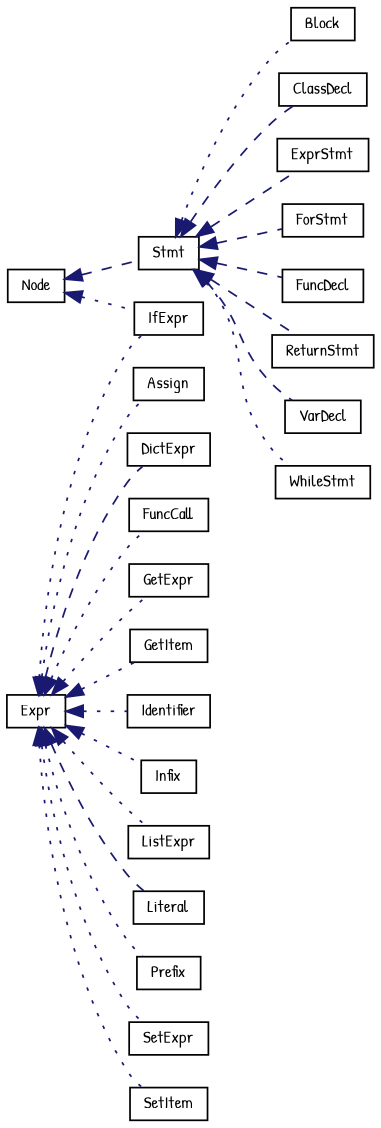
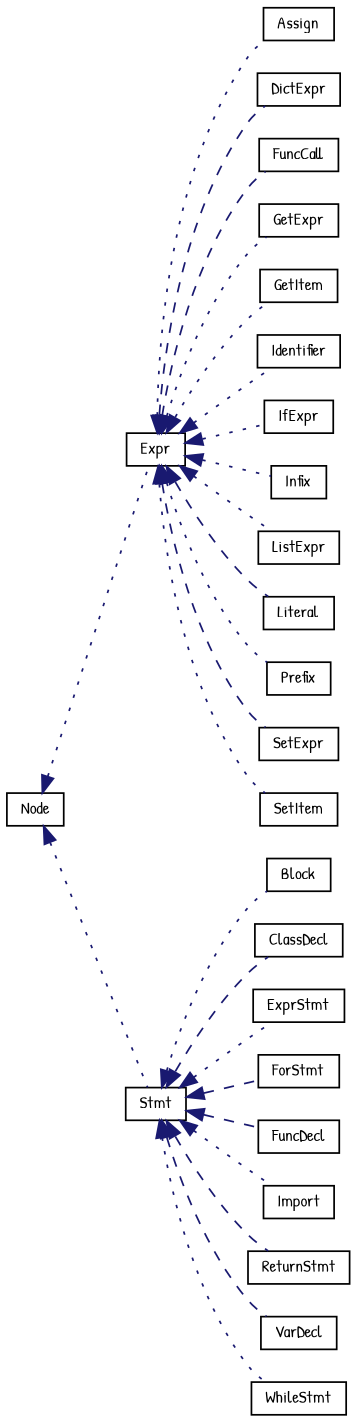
(253, 199) -> (233, 1049)
(110, 268) -> (99, 965)
(108, 304) -> (98, 621)
(91, 601) -> (196, 286)
(75, 891) -> (196, 613)
none -> (299, 1202)
